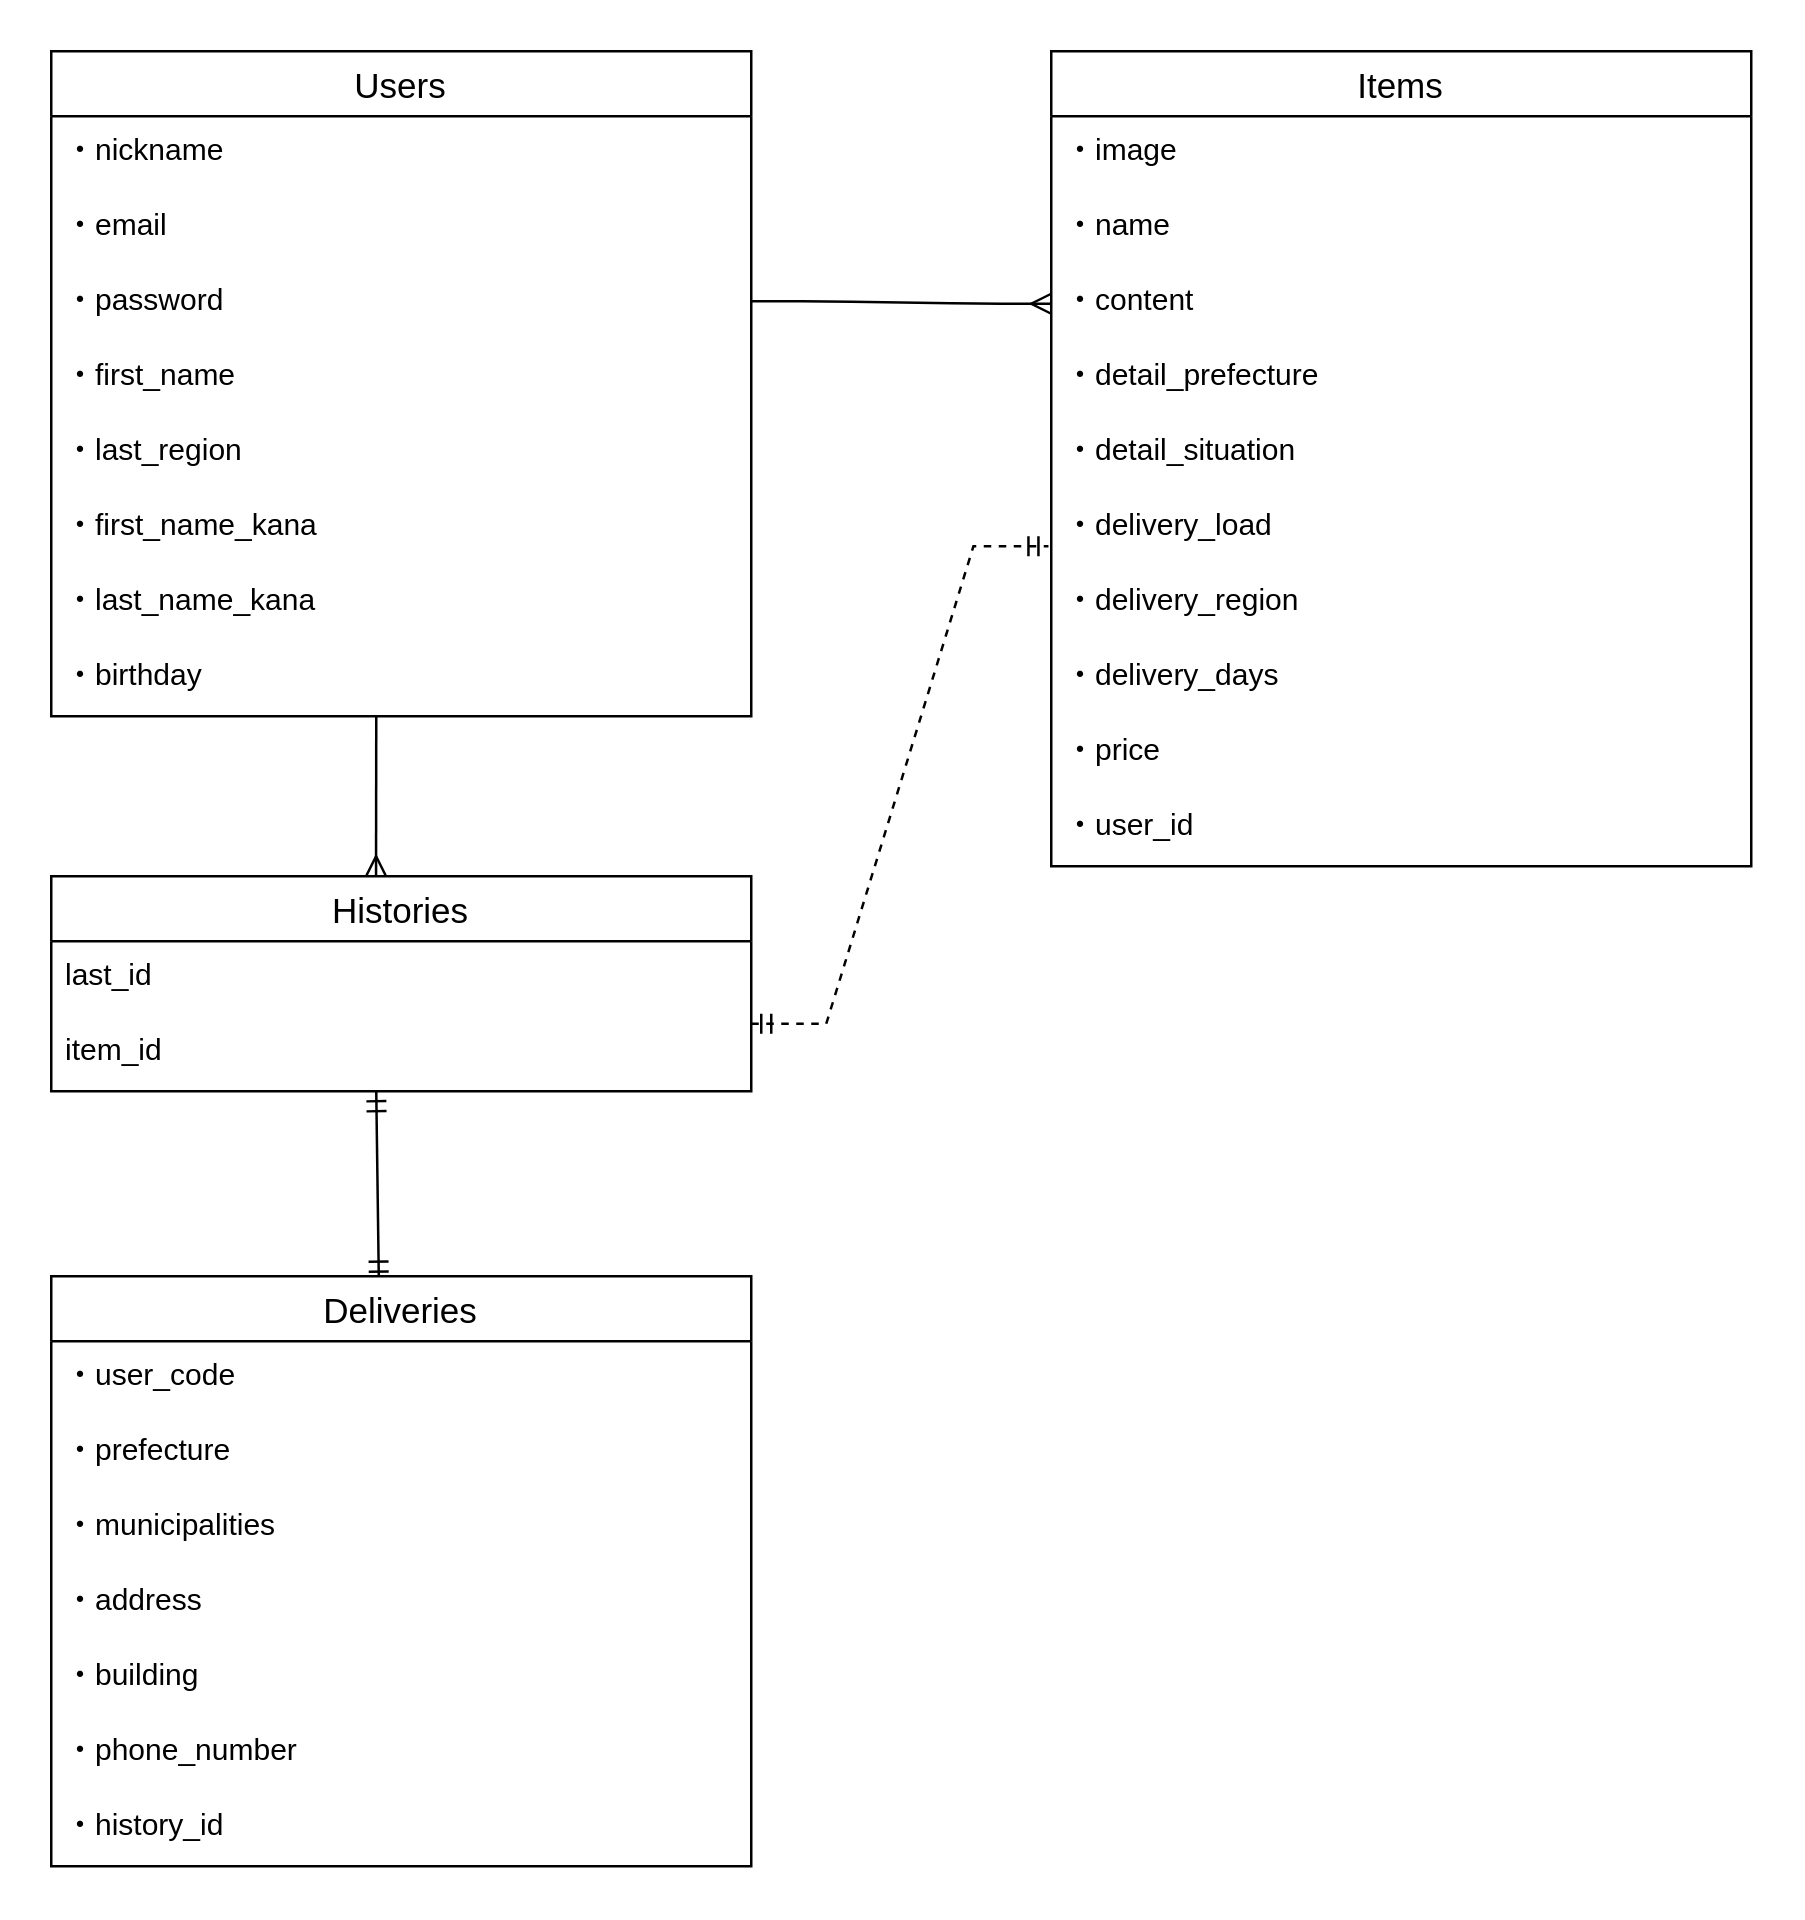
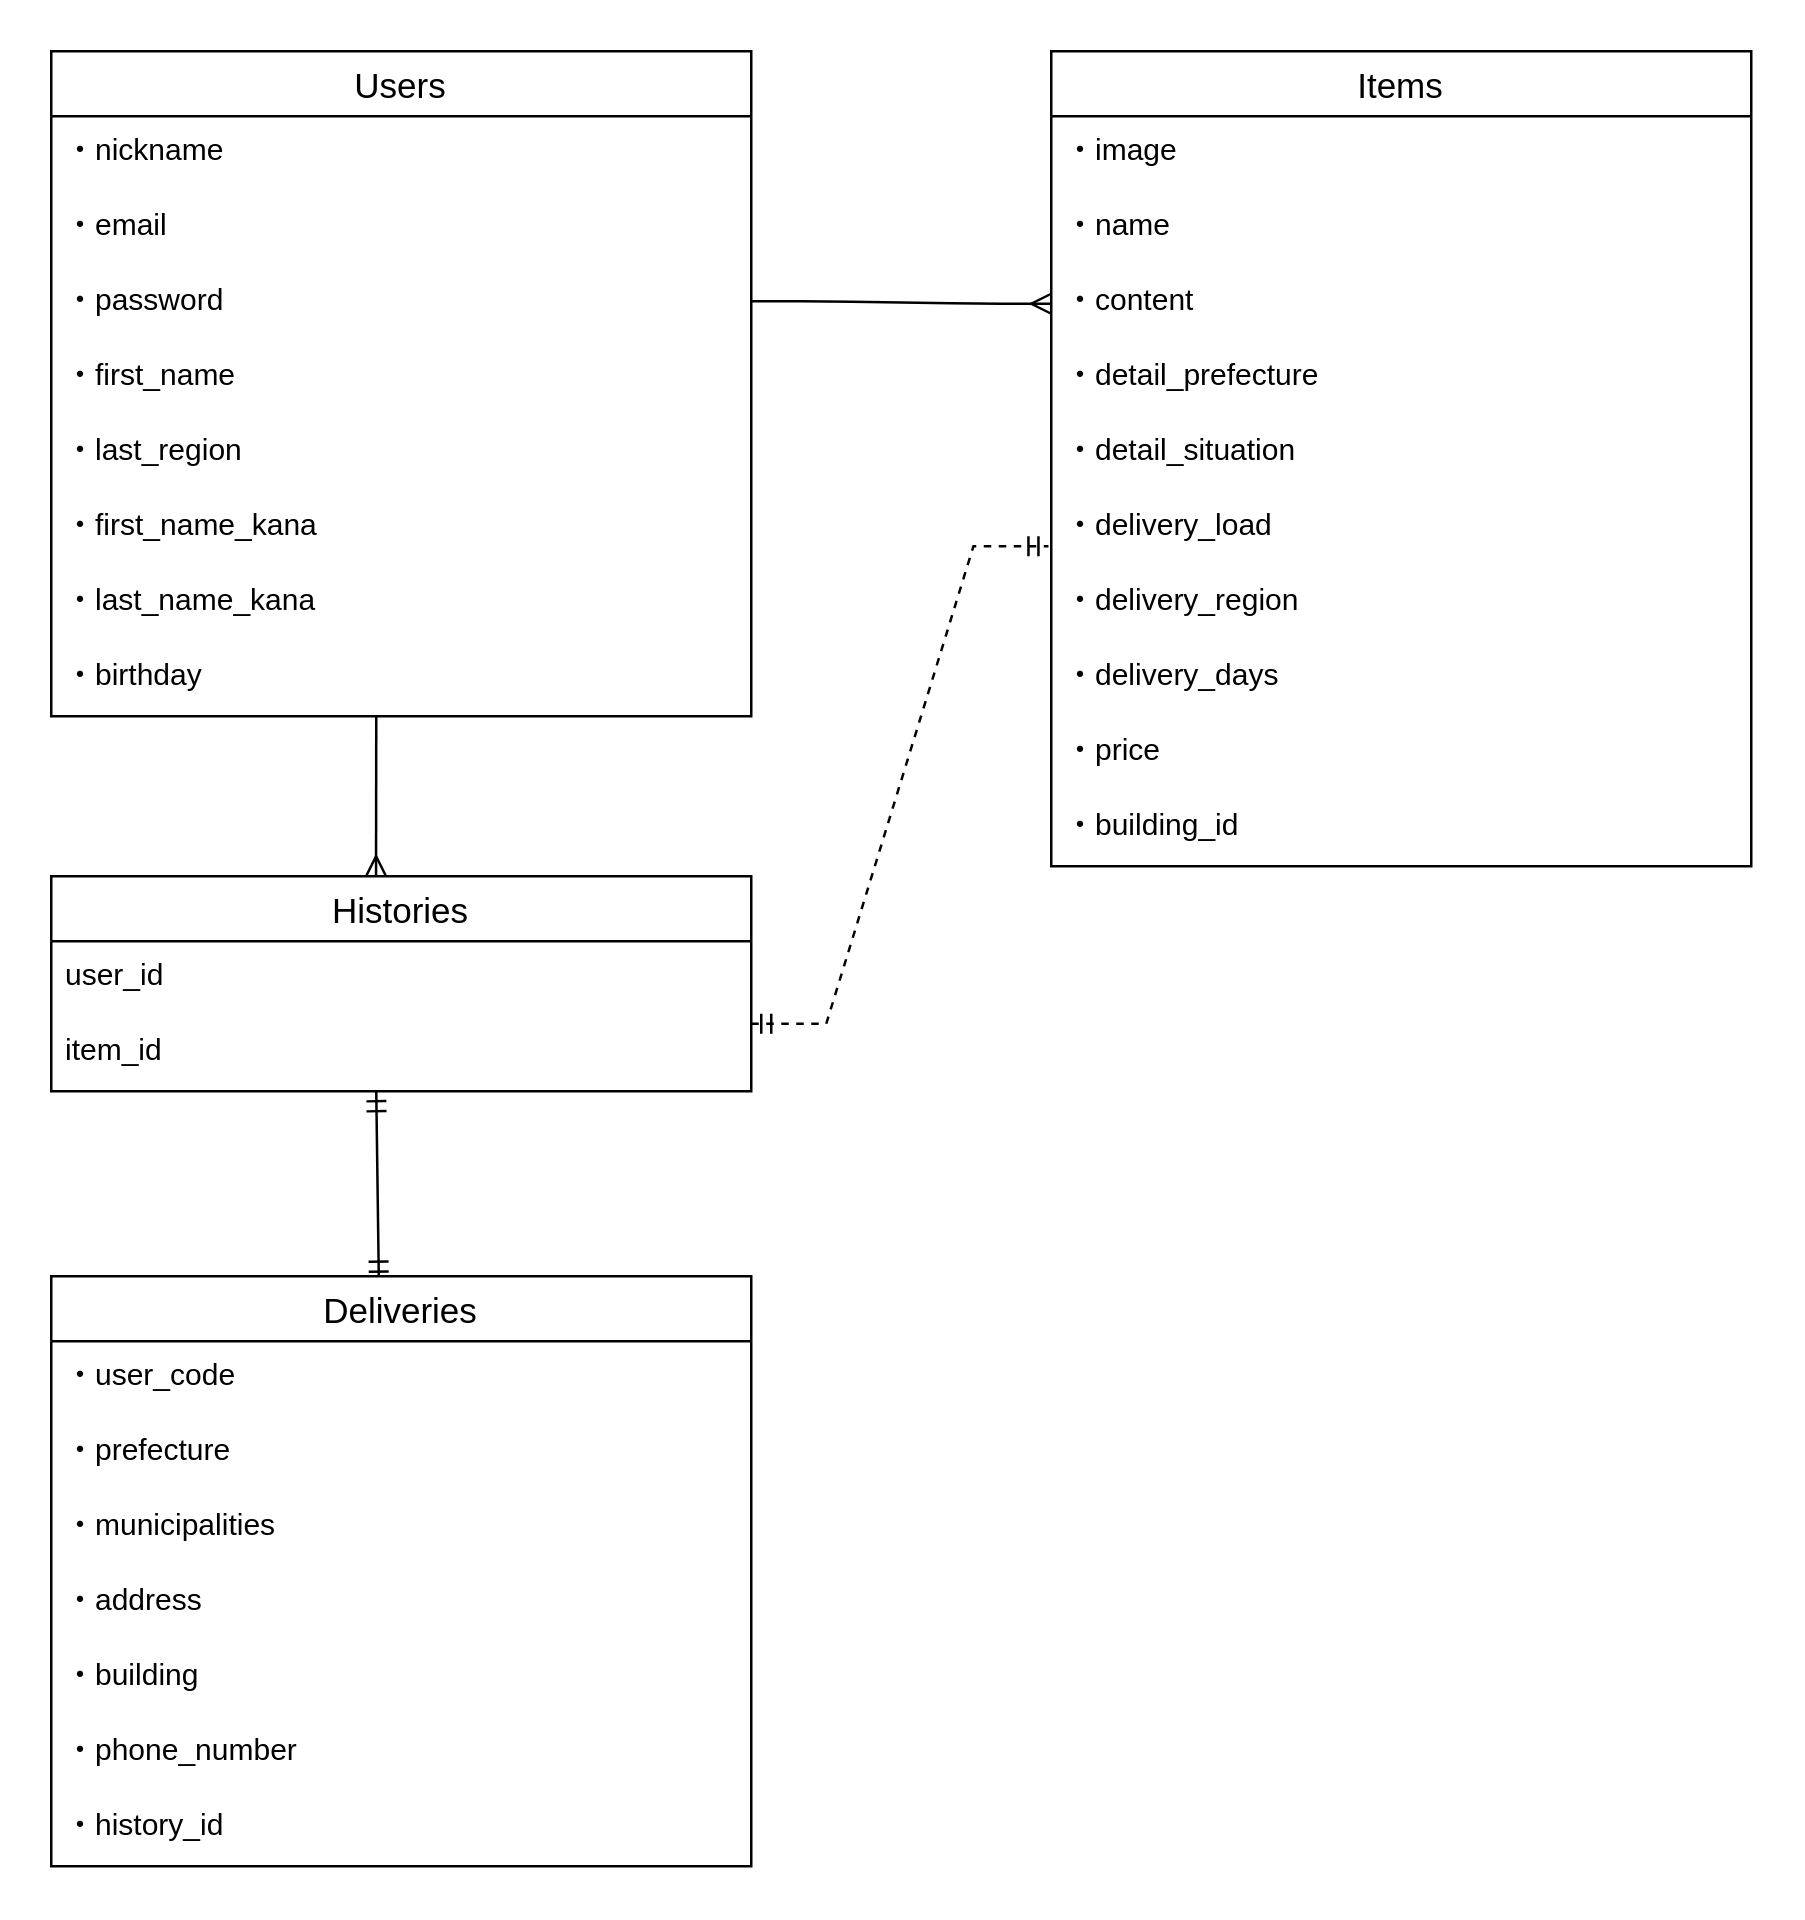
(1135, 825) -> (1157, 825)
(116, 975) -> (120, 975)
